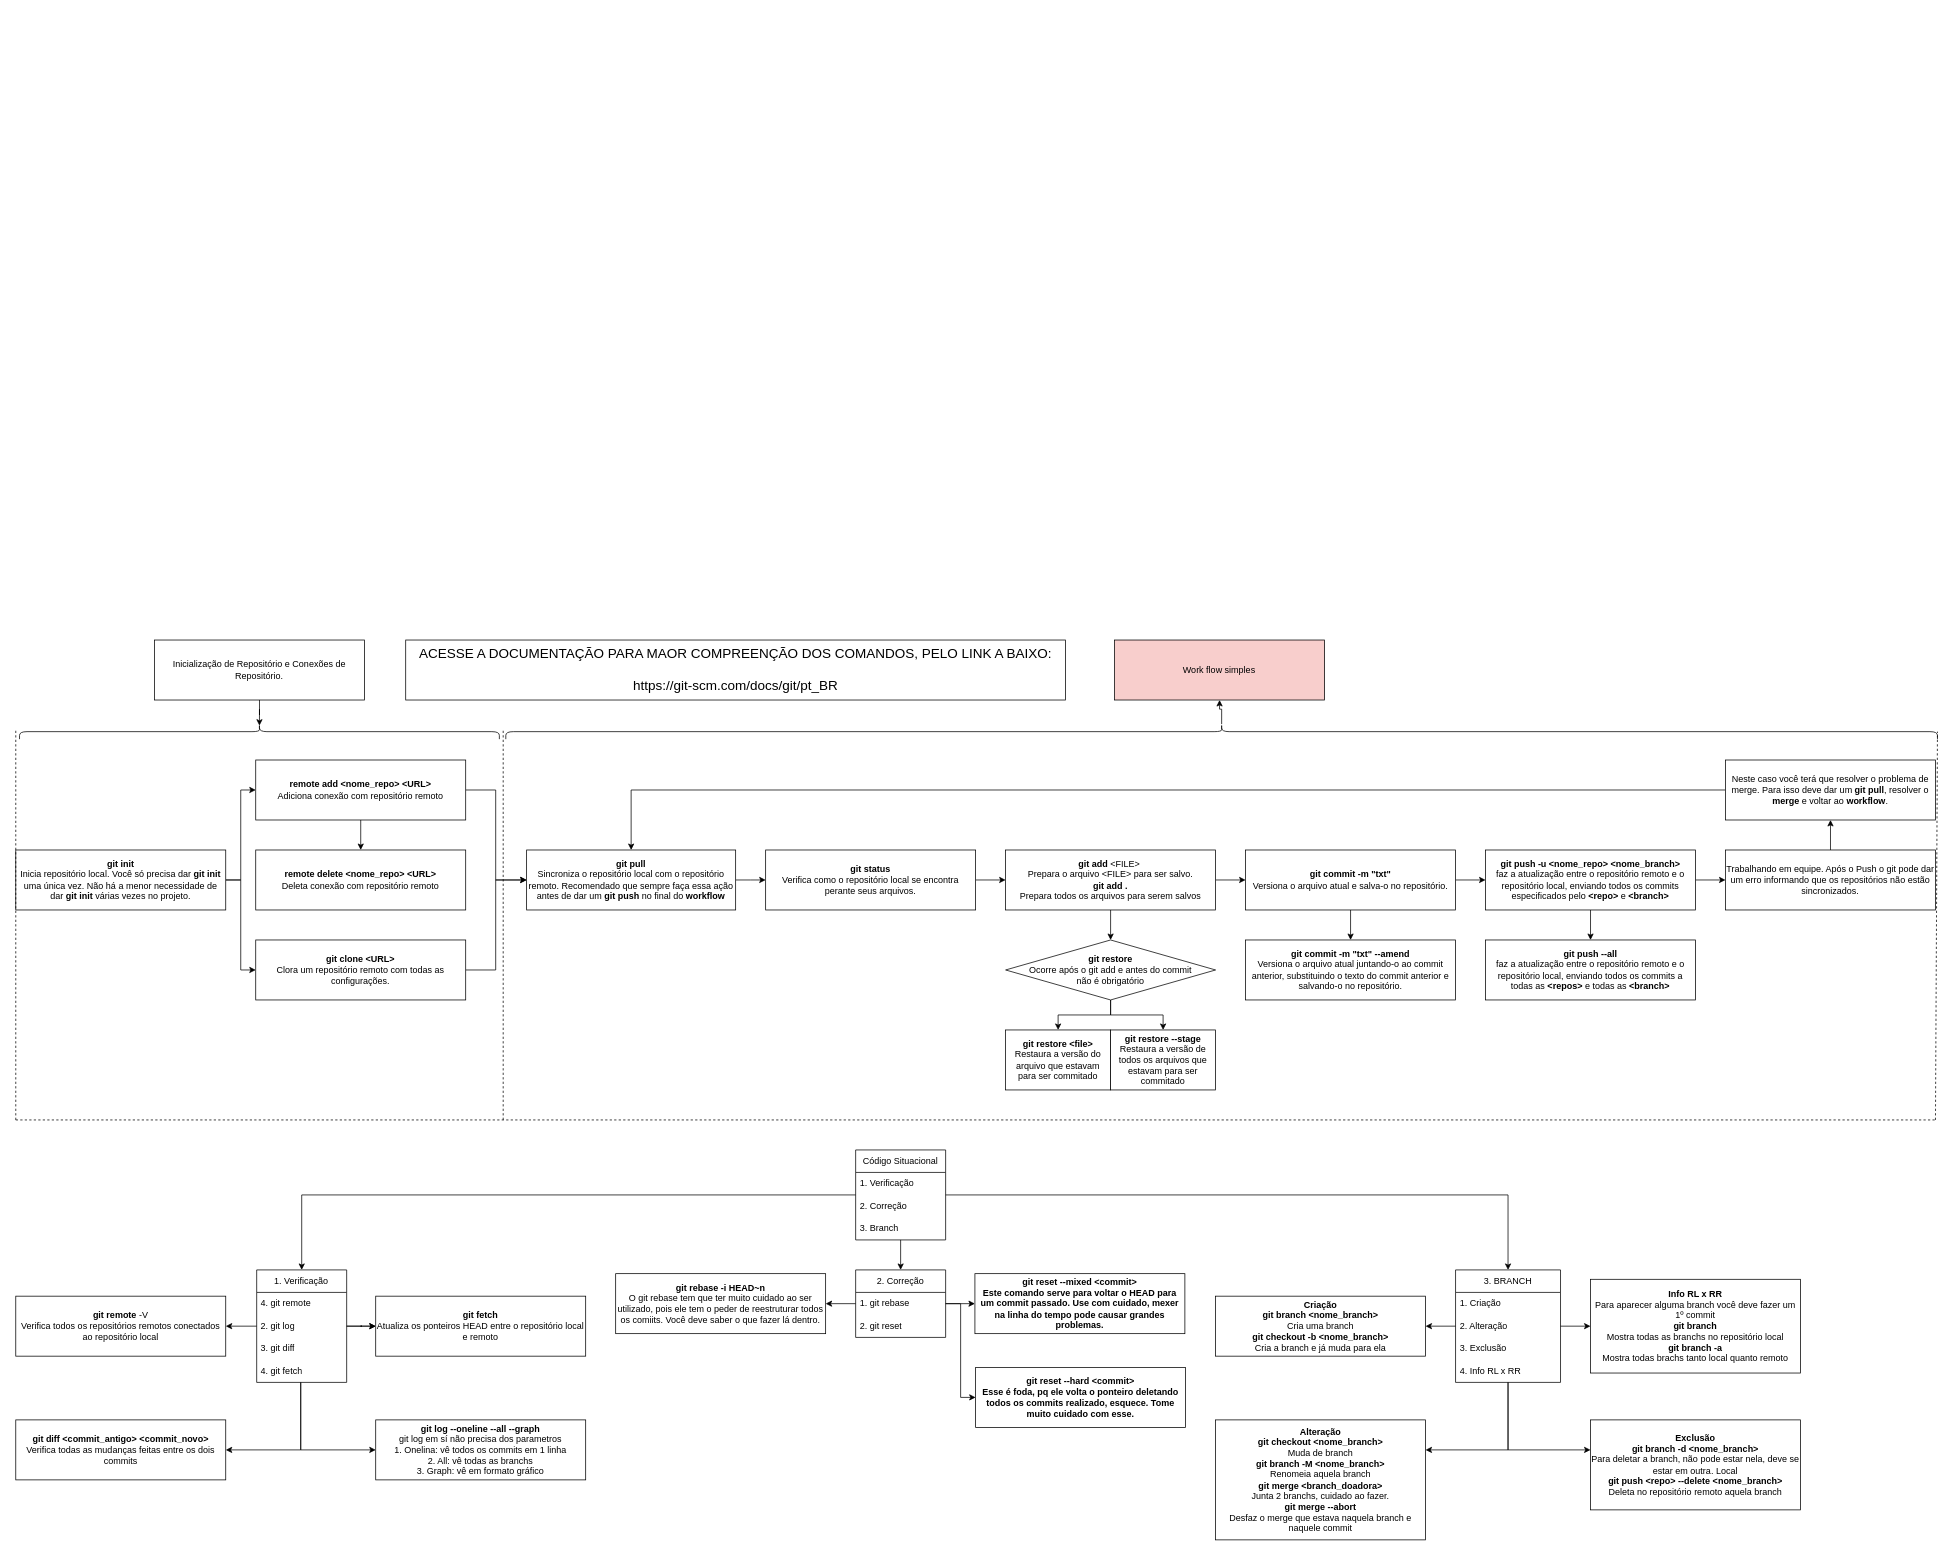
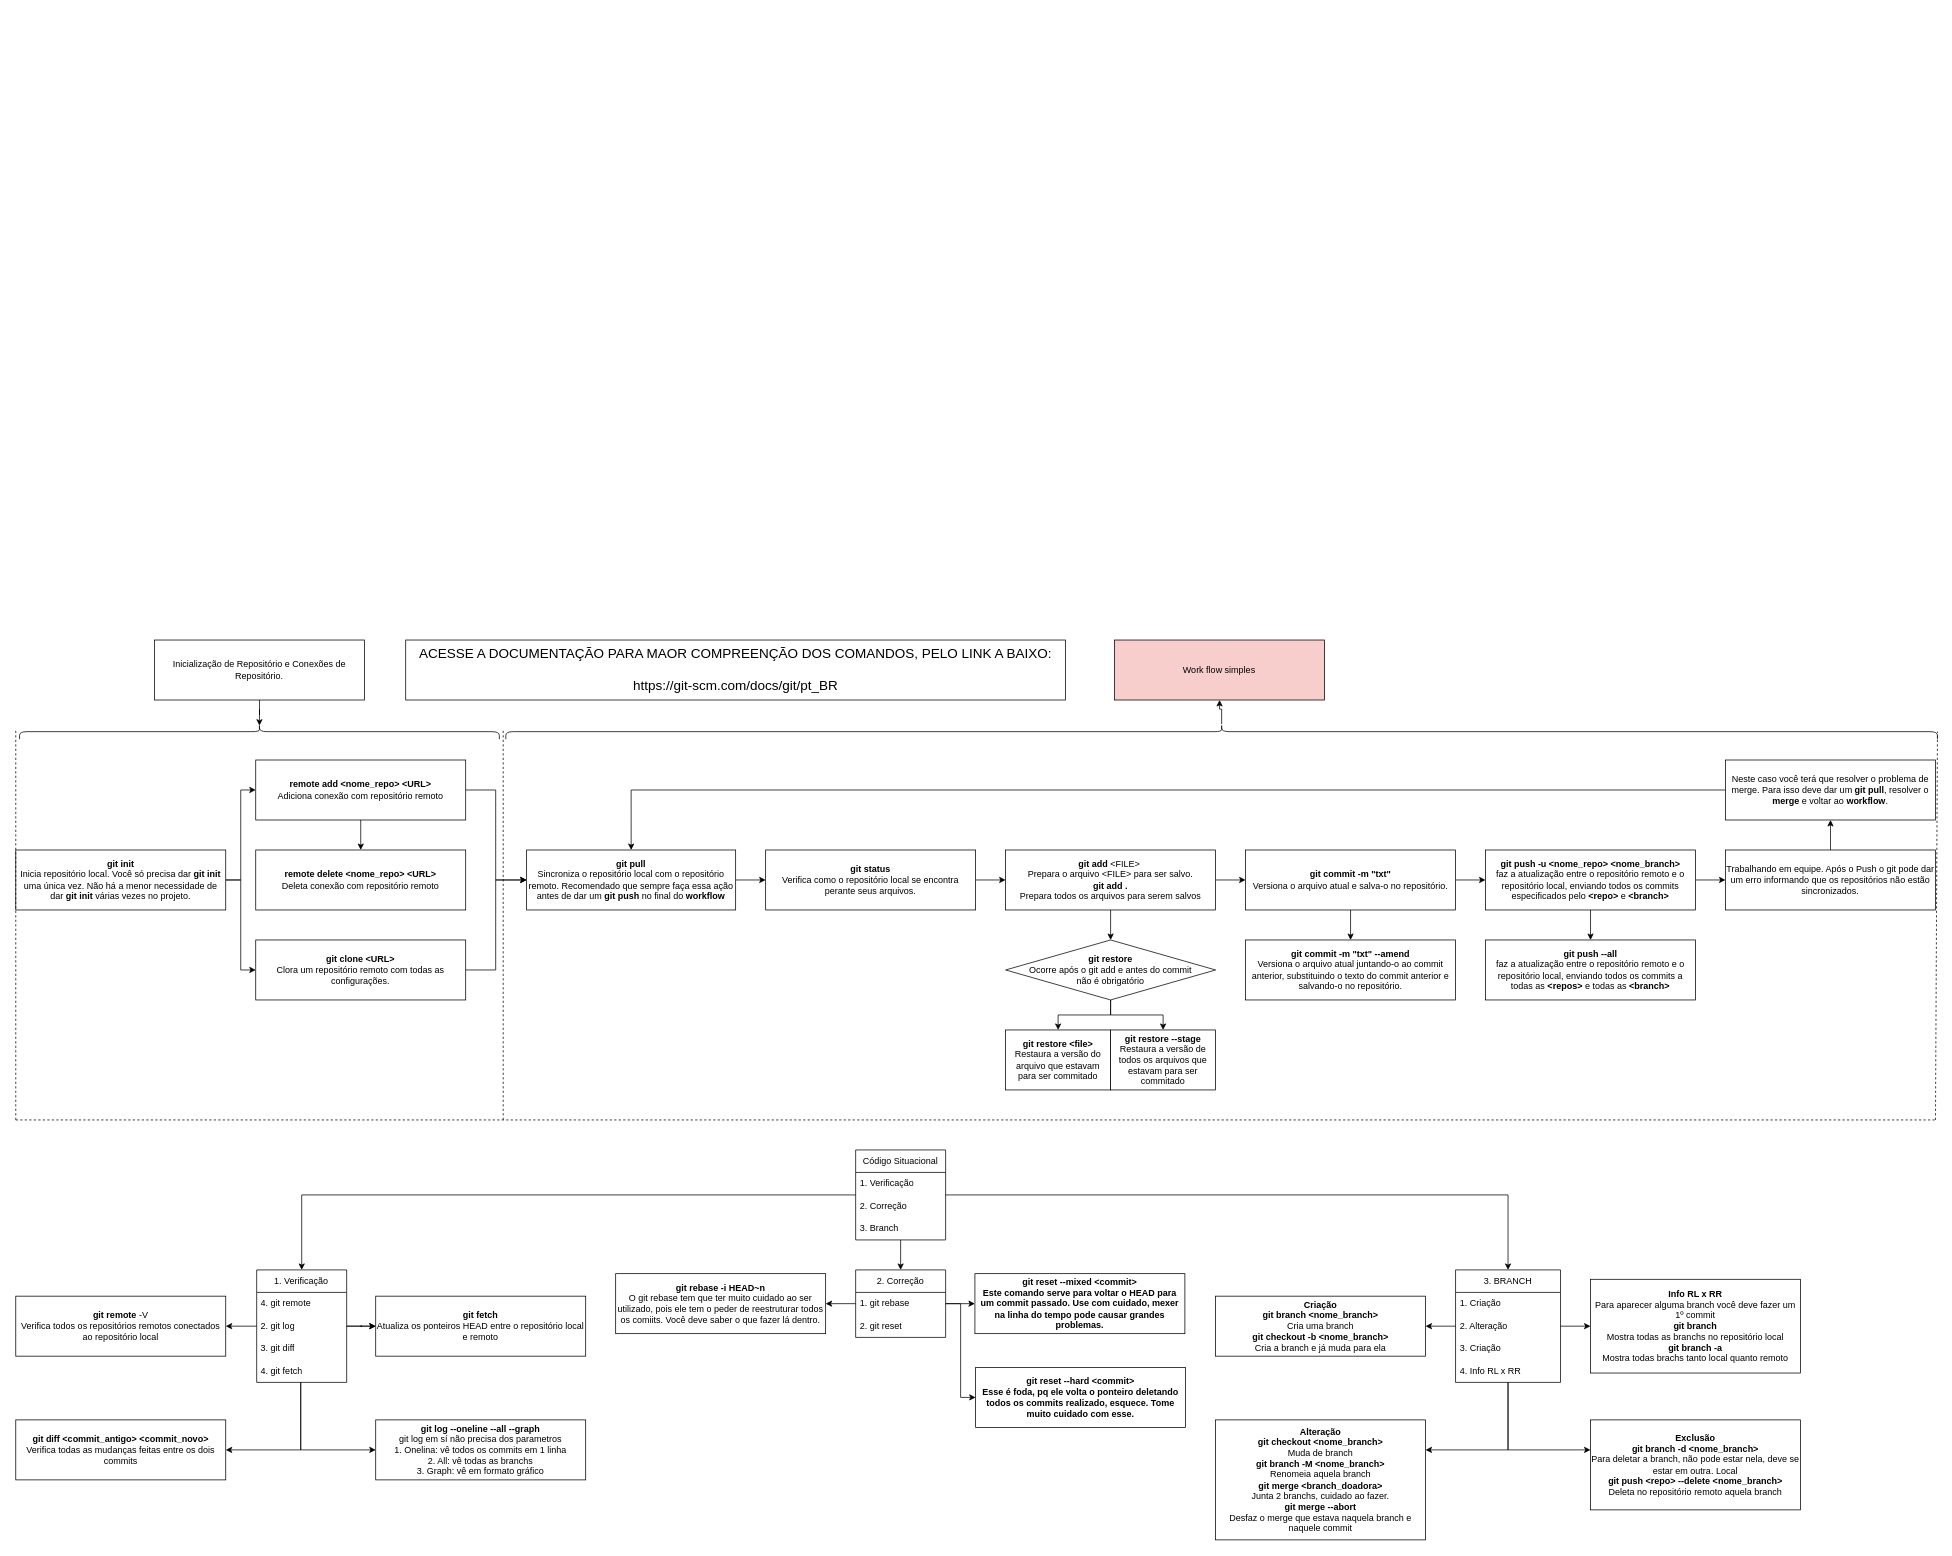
(1484, 1349) -> (1482, 1349)
